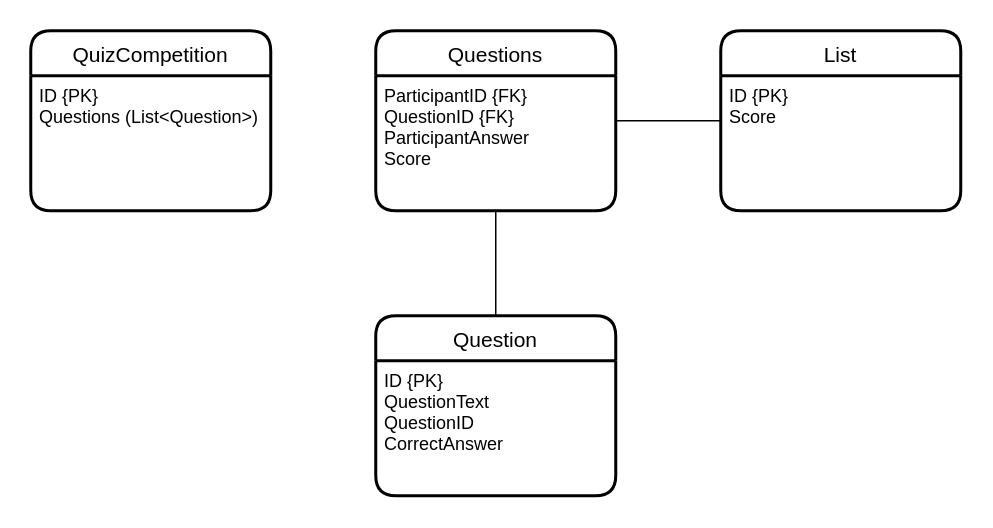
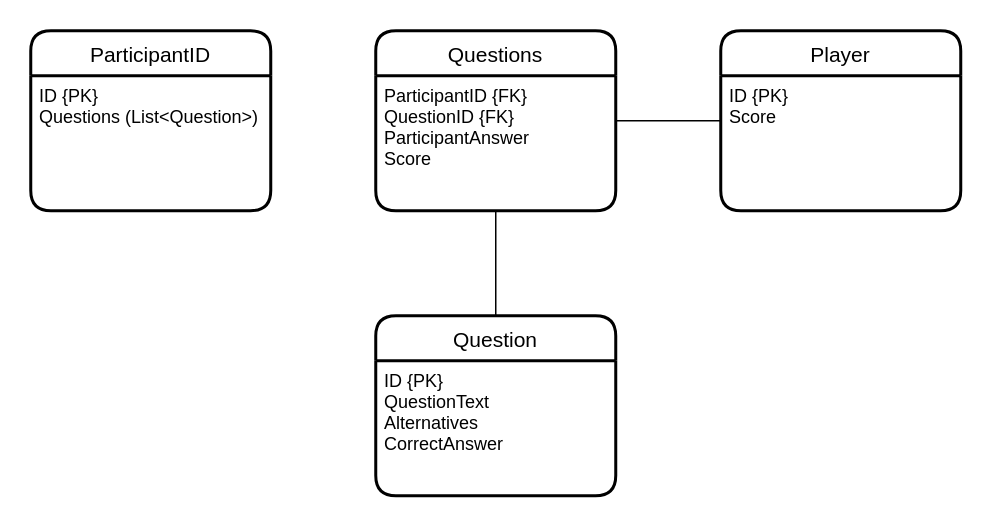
(150, 55) -> (150, 55)
(840, 55) -> (840, 55)
(417, 381) -> (417, 381)
